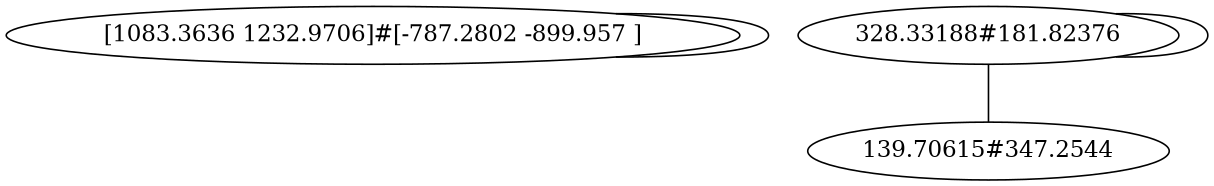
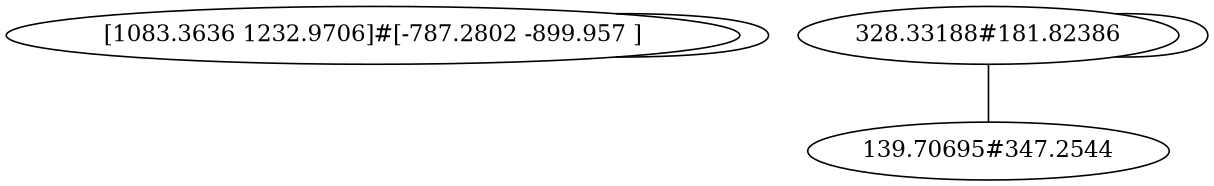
(988, 35) -> (988, 35)
(988, 151) -> (988, 151)
